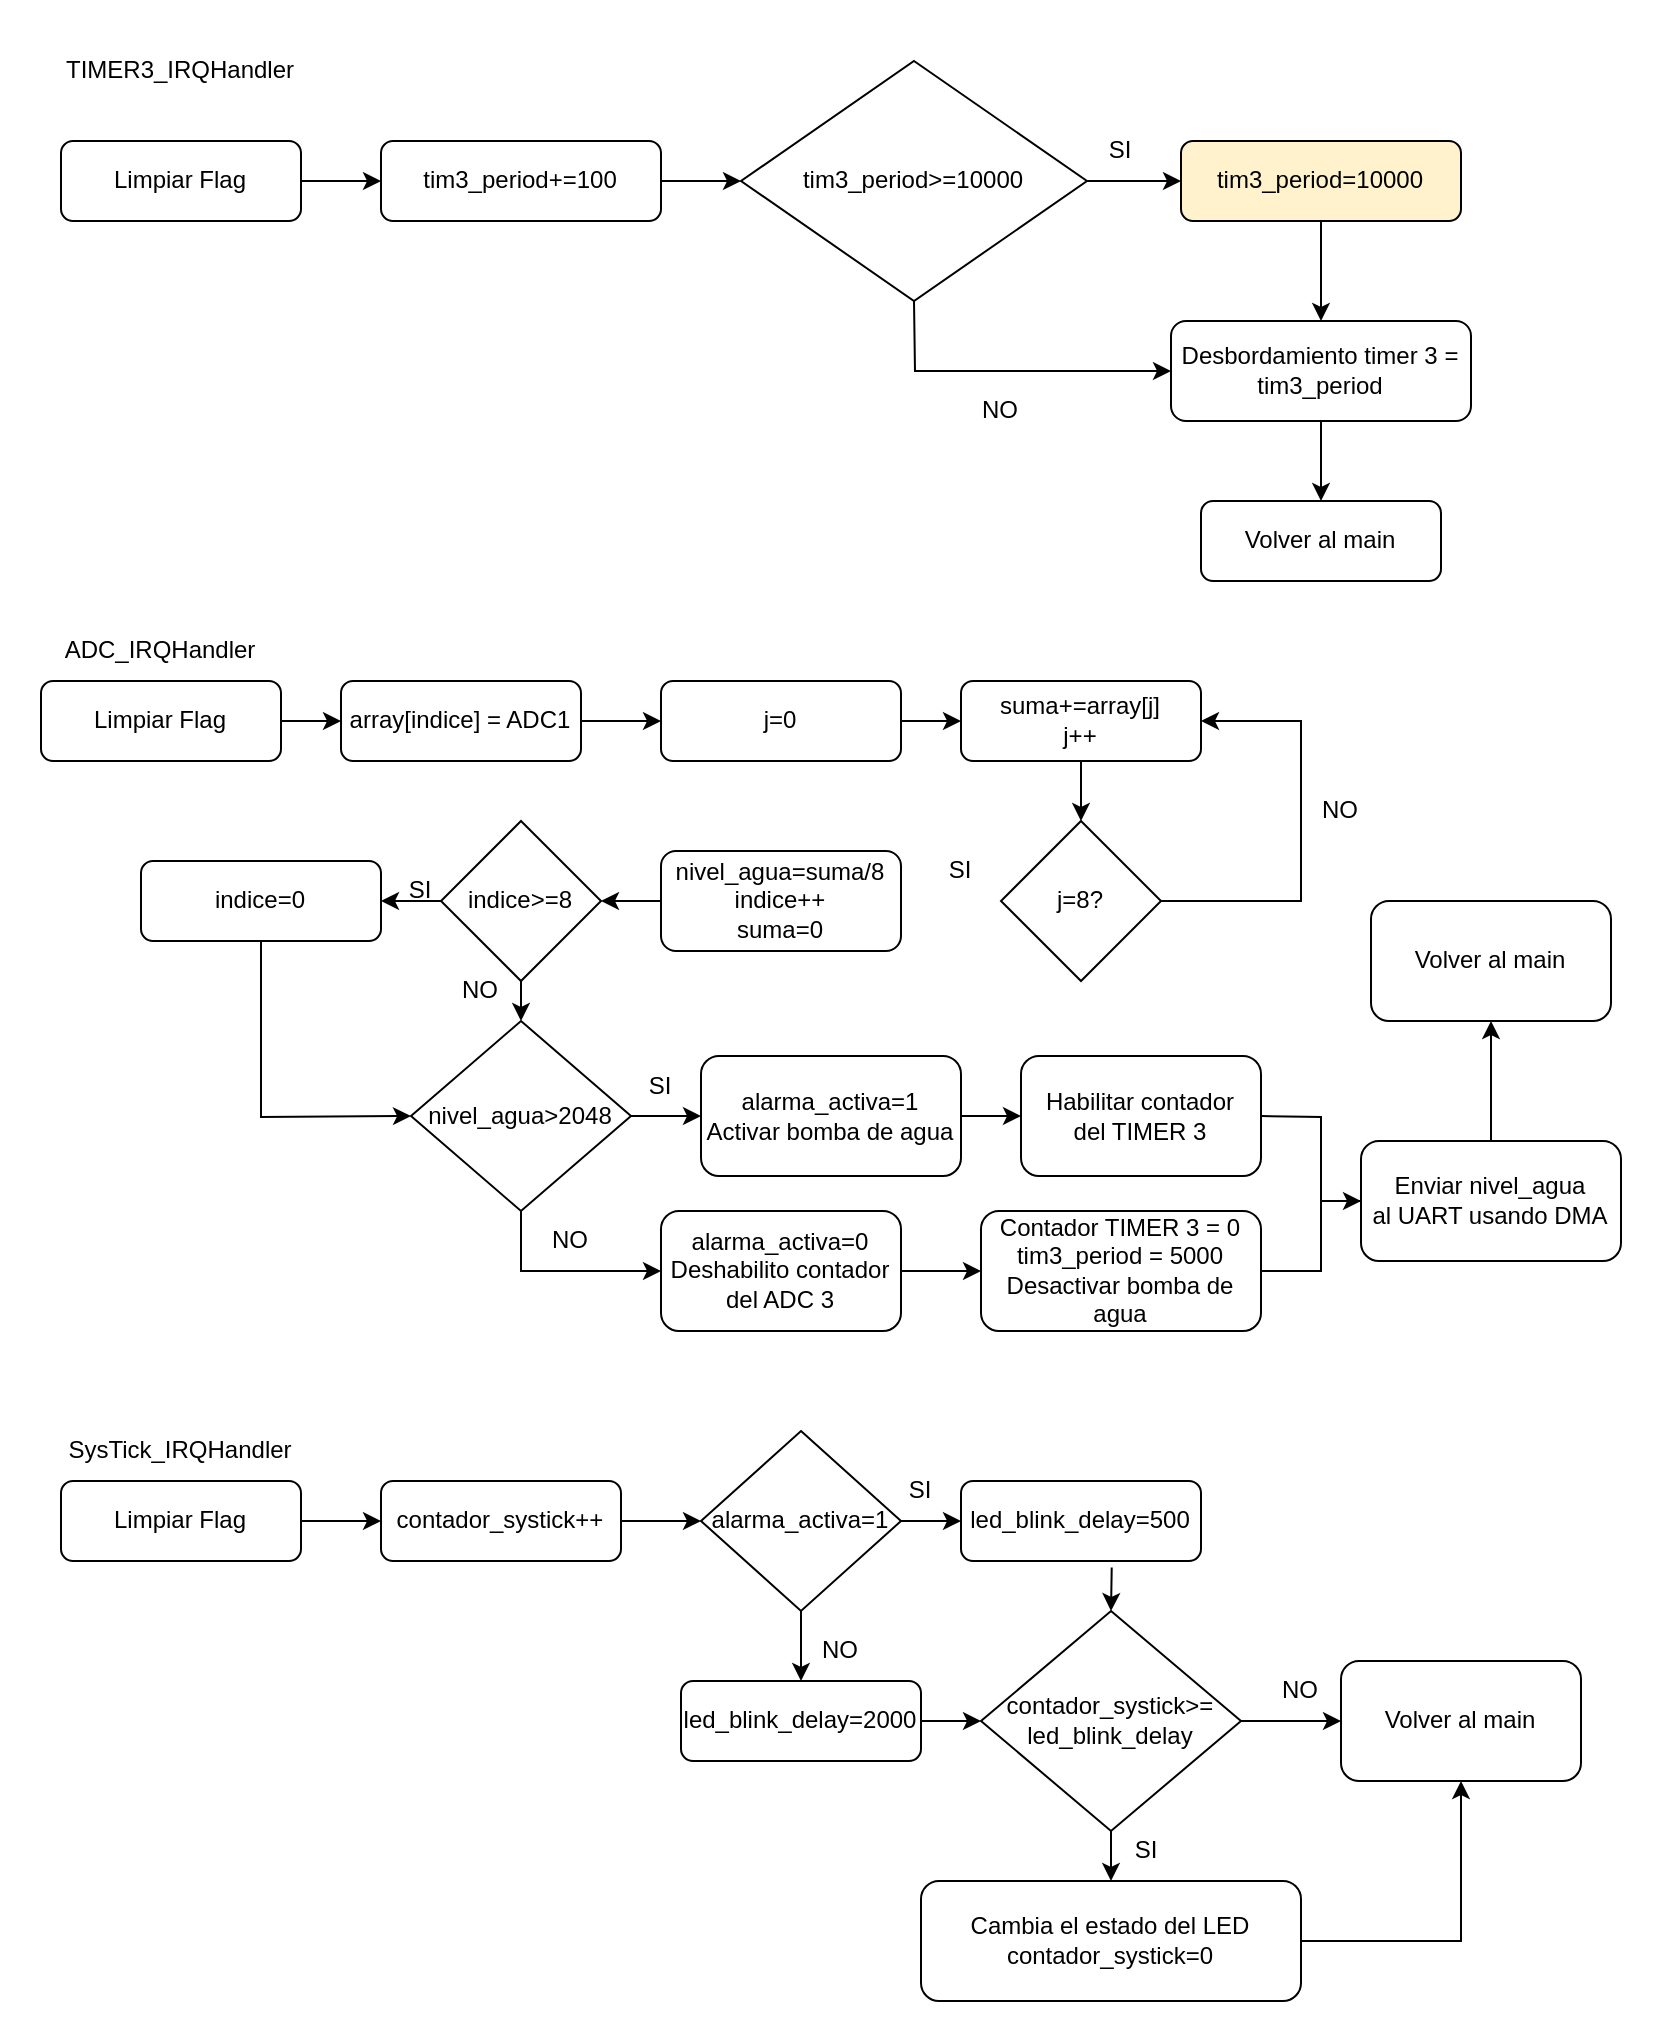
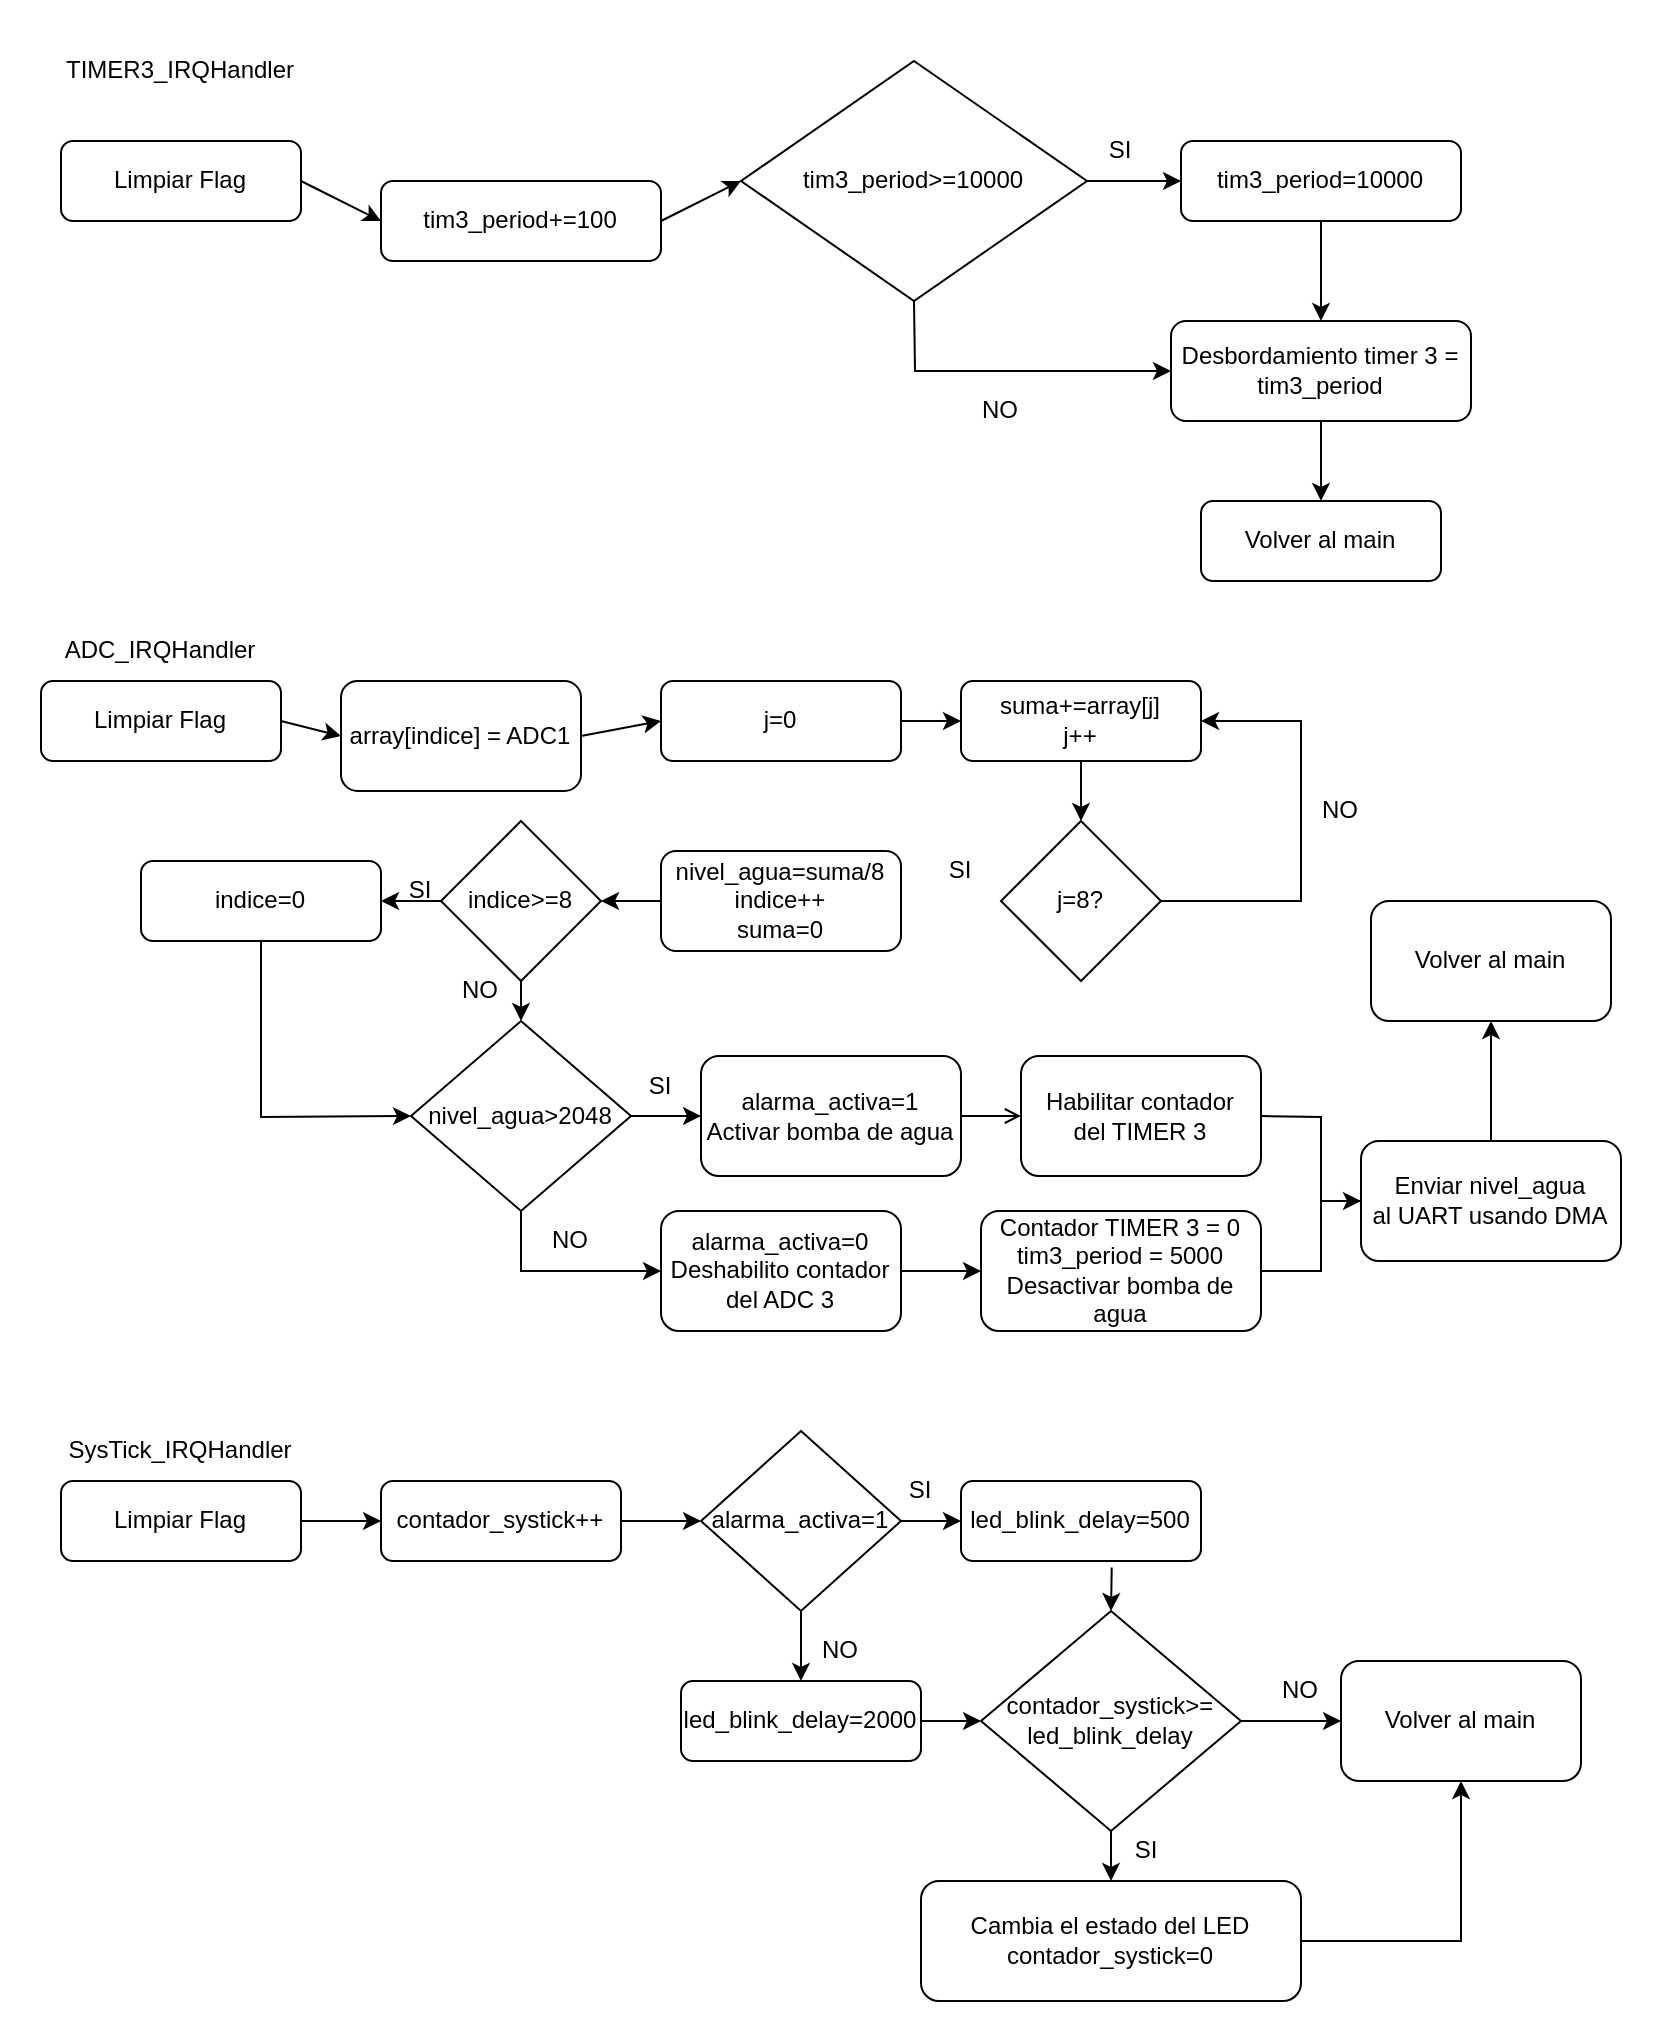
(521, 181) -> (521, 221)
(1321, 181) -> (1321, 181)
(461, 721) -> (461, 736)
(1006, 1116) -> (1008, 1116)
